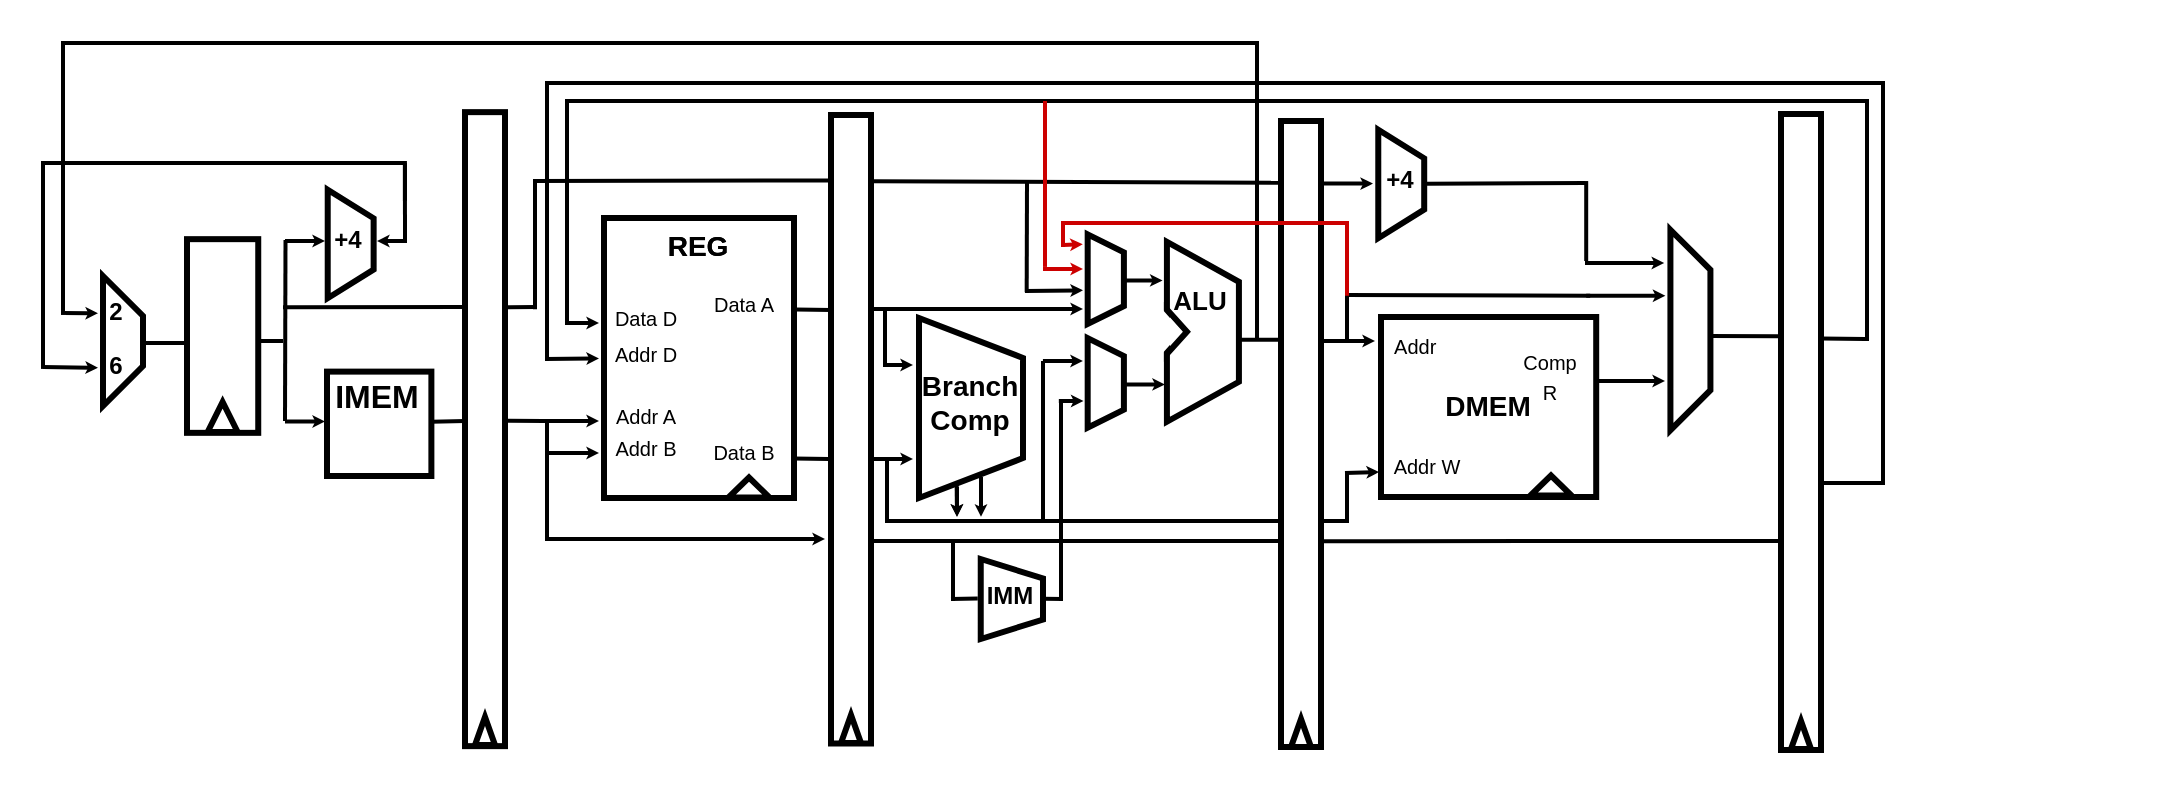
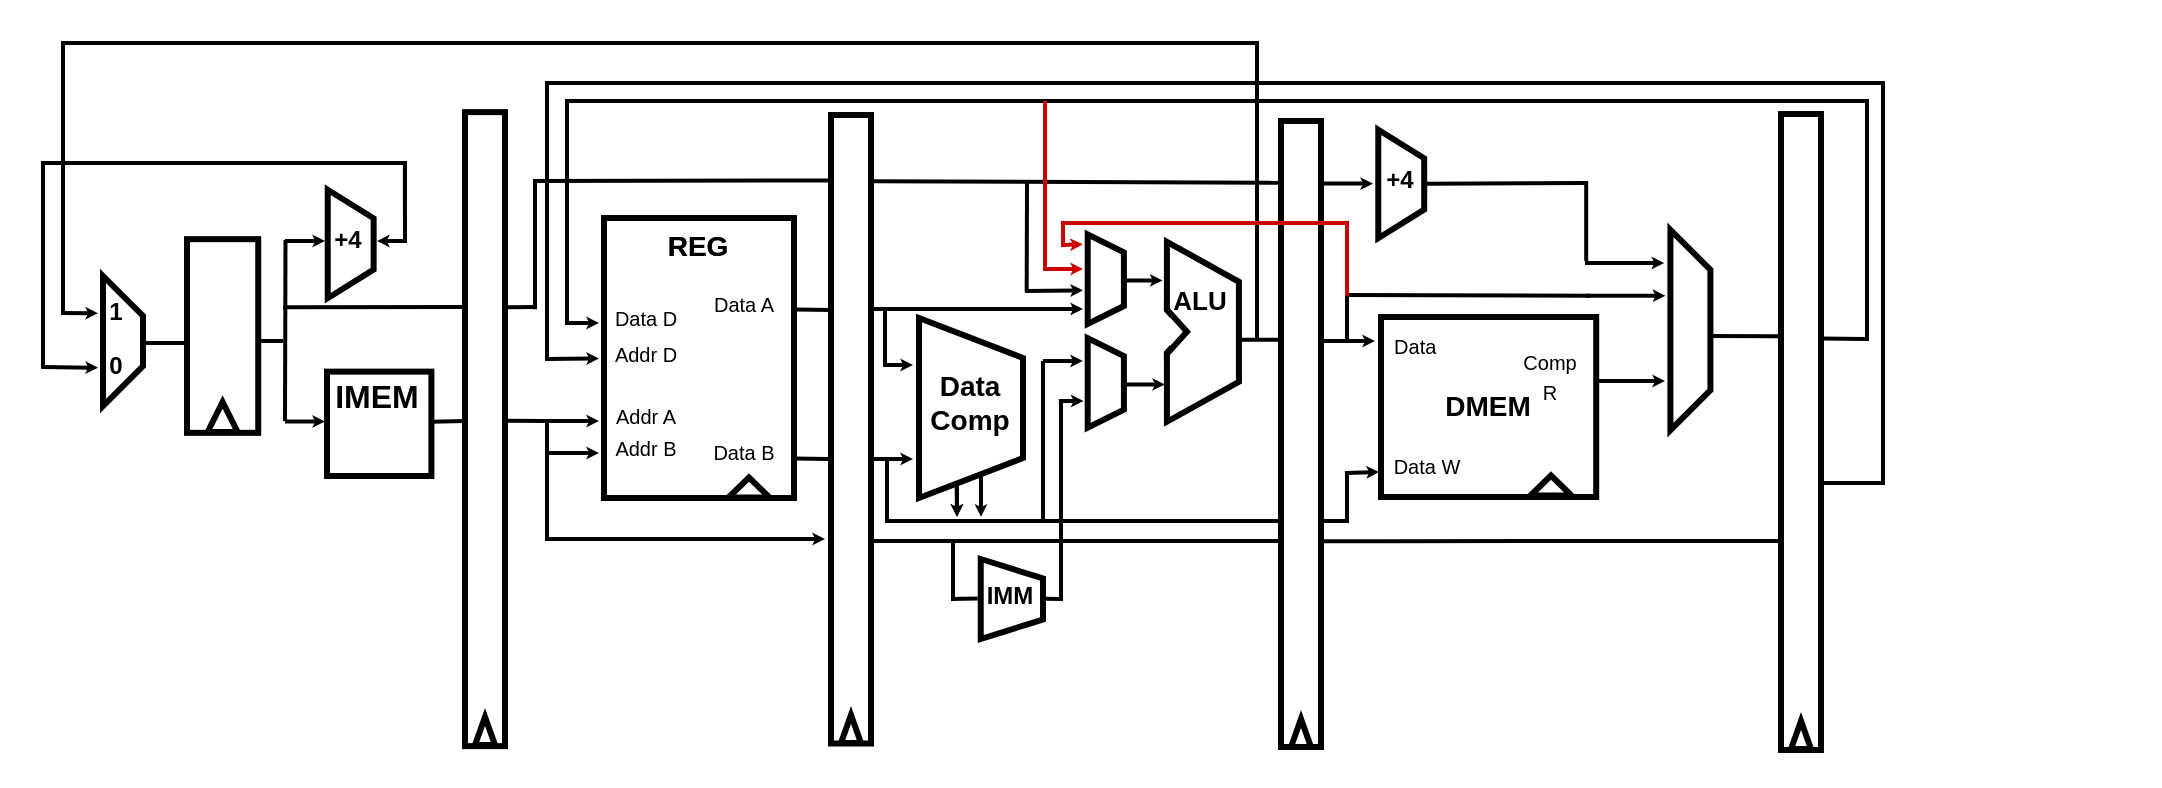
(117, 313) -> (117, 313)
(1419, 347) -> (1419, 347)
(117, 367) -> (117, 367)
(971, 403) -> (971, 403)
(1428, 467) -> (1428, 467)
